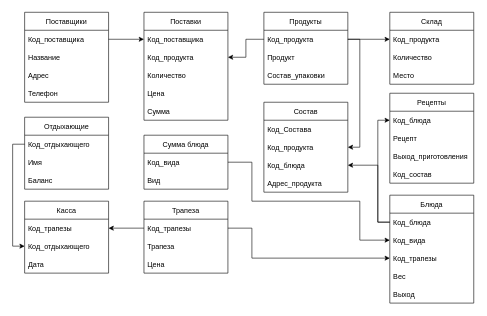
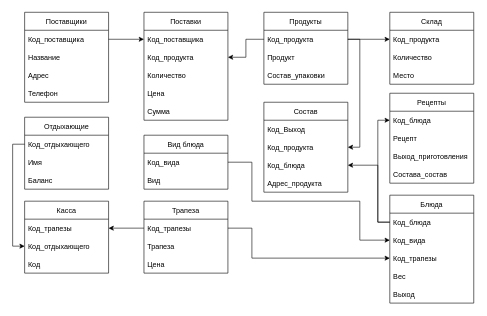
(289, 130) -> (285, 130)
(185, 145) -> (185, 145)
(413, 175) -> (421, 175)
(36, 265) -> (34, 265)
